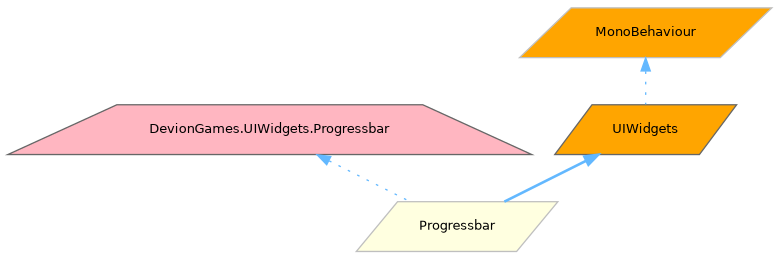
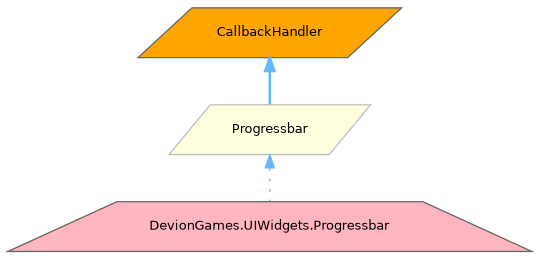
(646, 33) -> none
(646, 130) -> (270, 33)
(369, 181) -> (270, 185)
